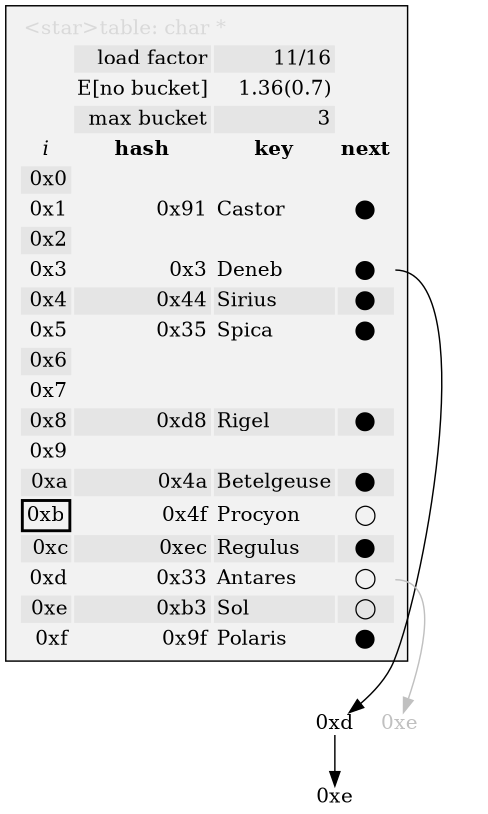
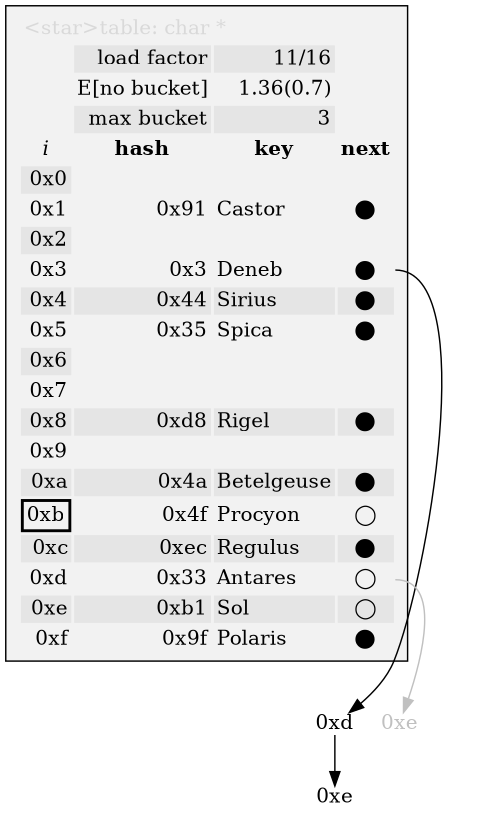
(182, 609) -> (182, 609)
